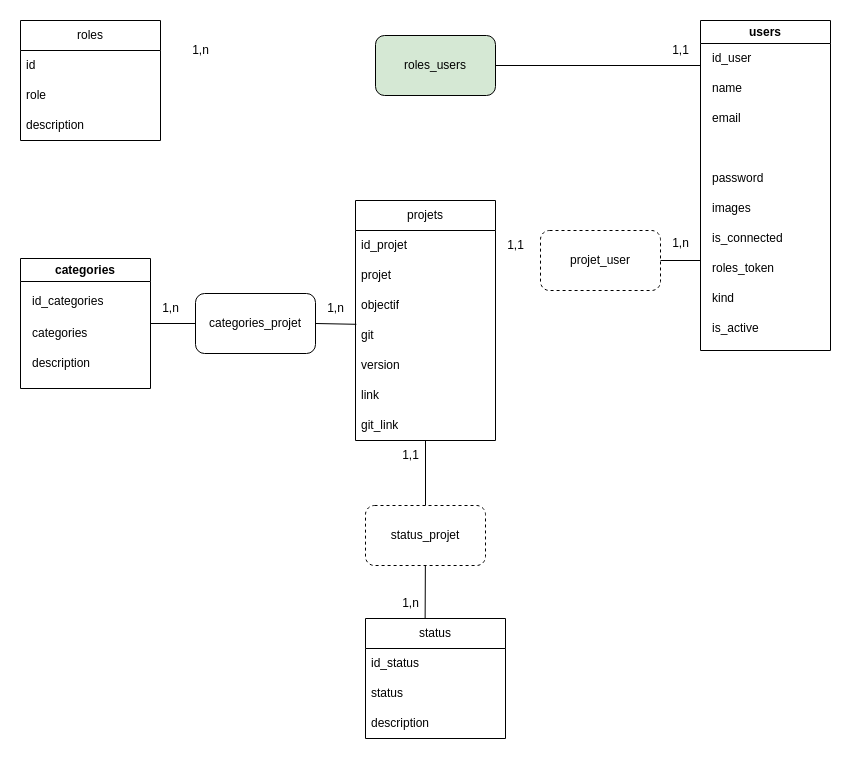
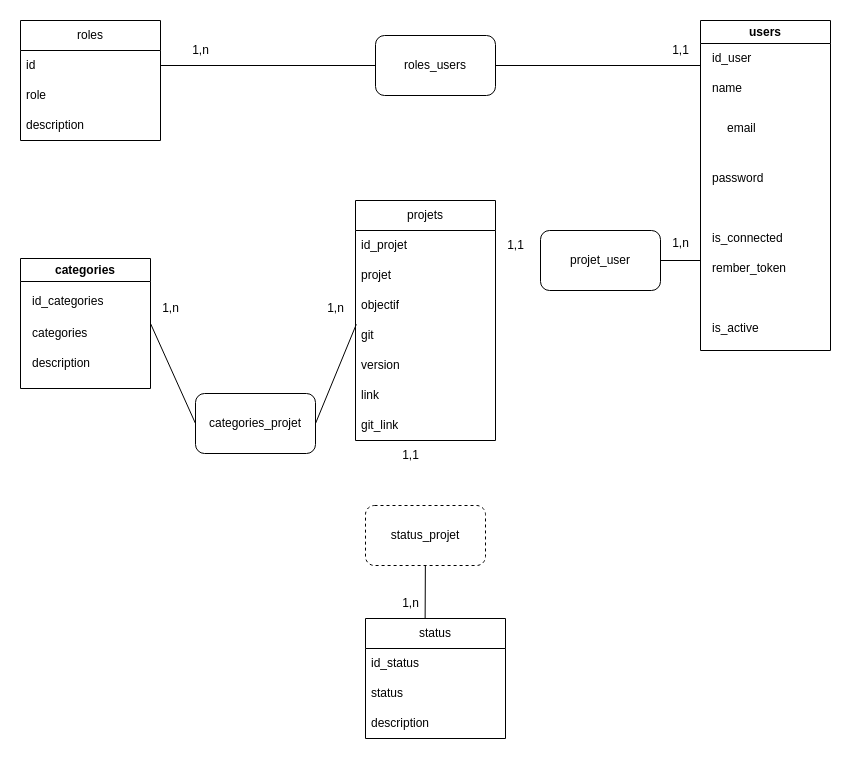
none -> (269, 66)
(436, 66) -> (436, 66)
(736, 119) -> (751, 129)
(741, 209) -> none
(601, 261) -> (601, 261)
(748, 269) -> (753, 269)
(736, 299) -> none
(256, 324) -> (256, 424)
(426, 474) -> none
